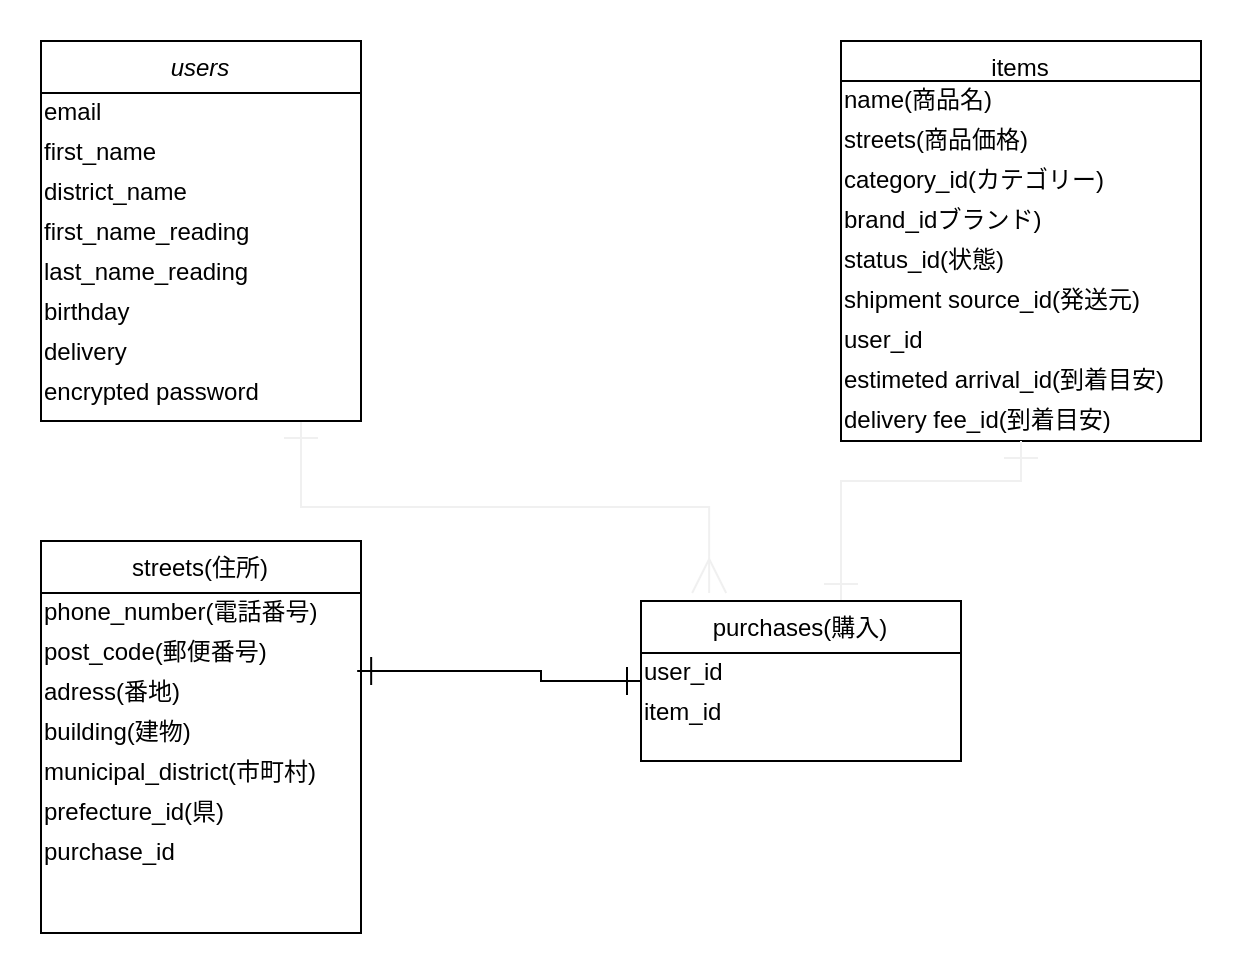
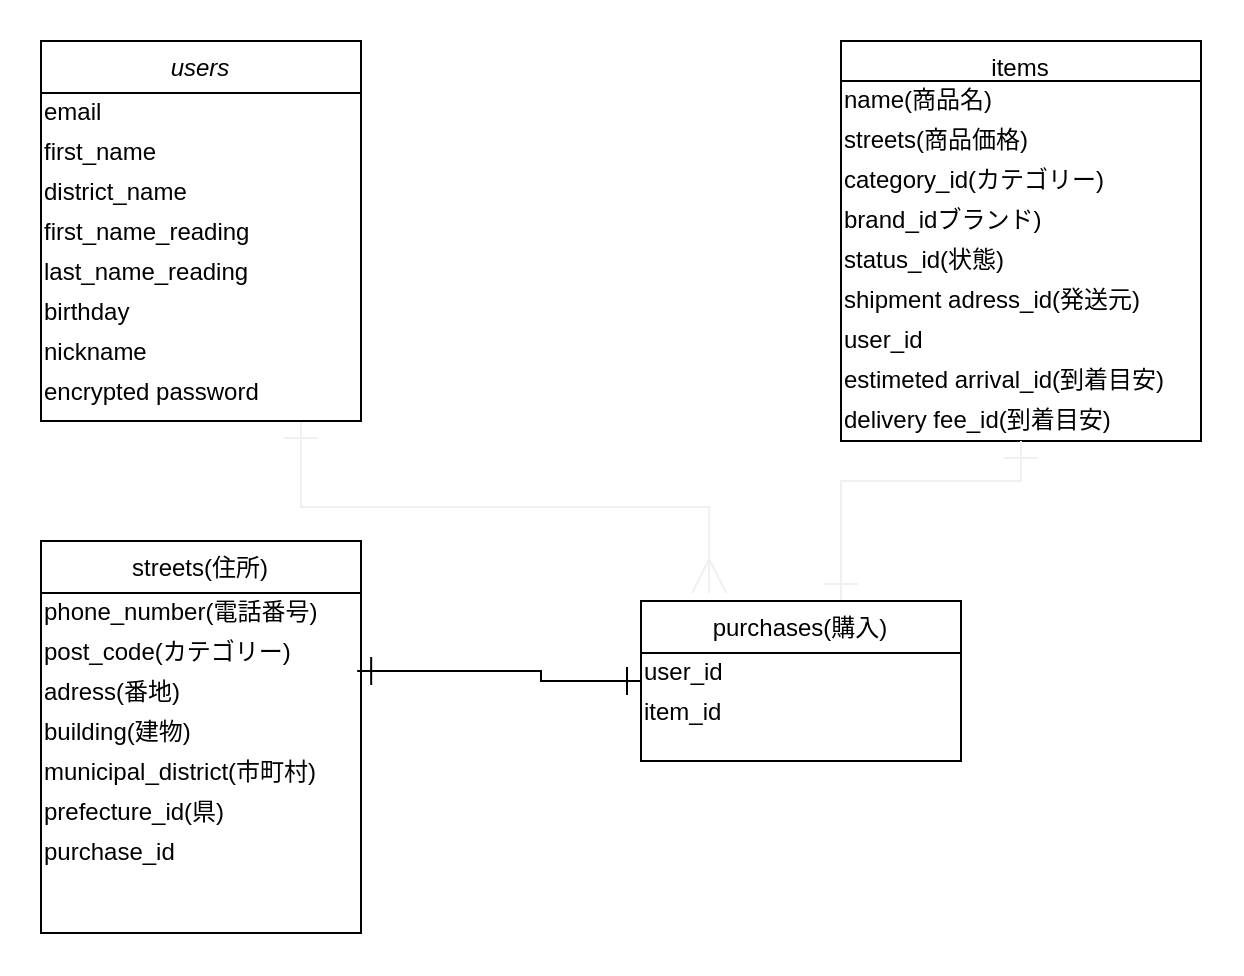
(1006, 301) -> (1006, 301)
(93, 353) -> (96, 353)
(167, 653) -> (179, 653)
